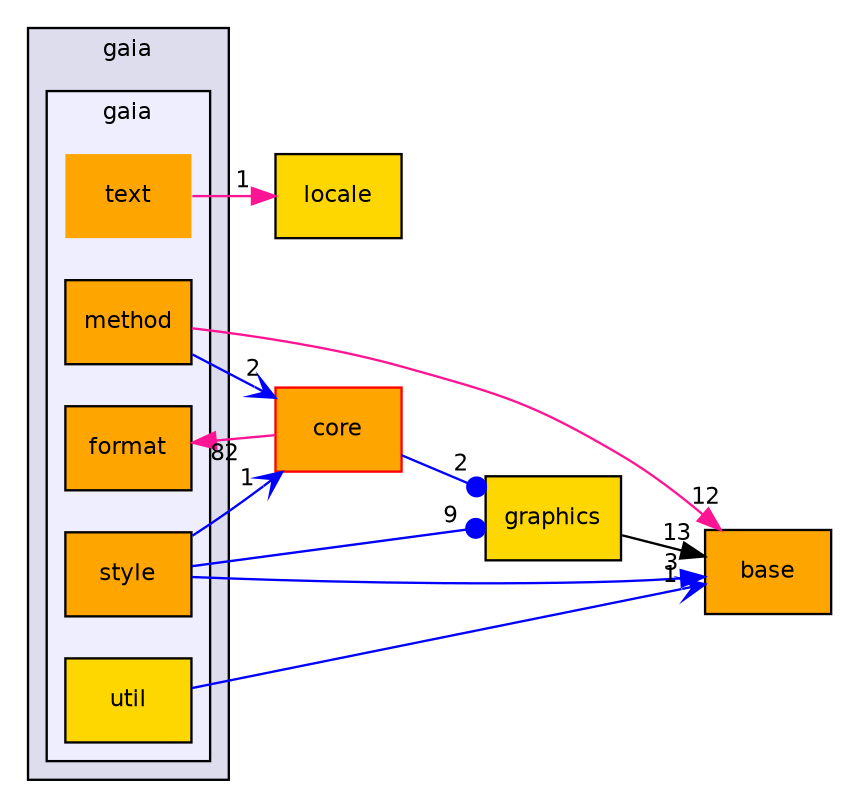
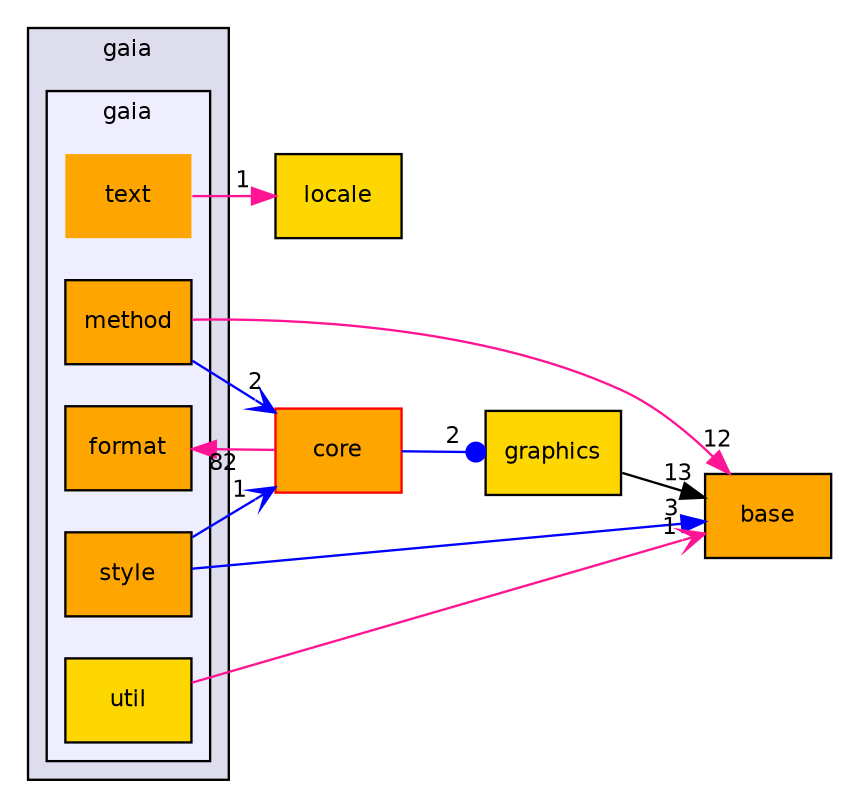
(329, 548) -> none
(437, 639) -> (437, 611)
